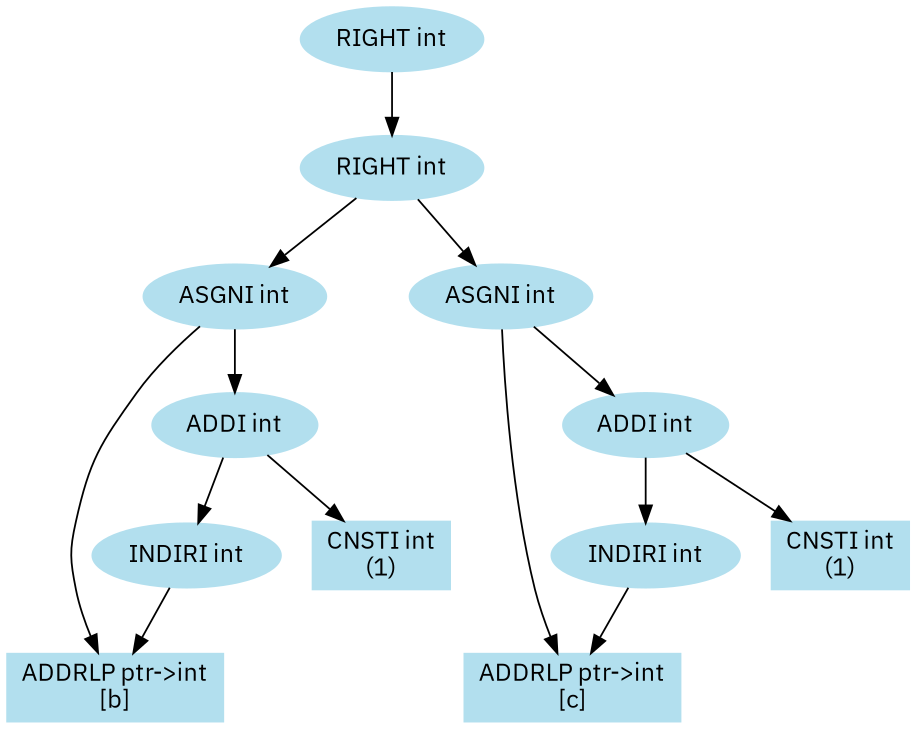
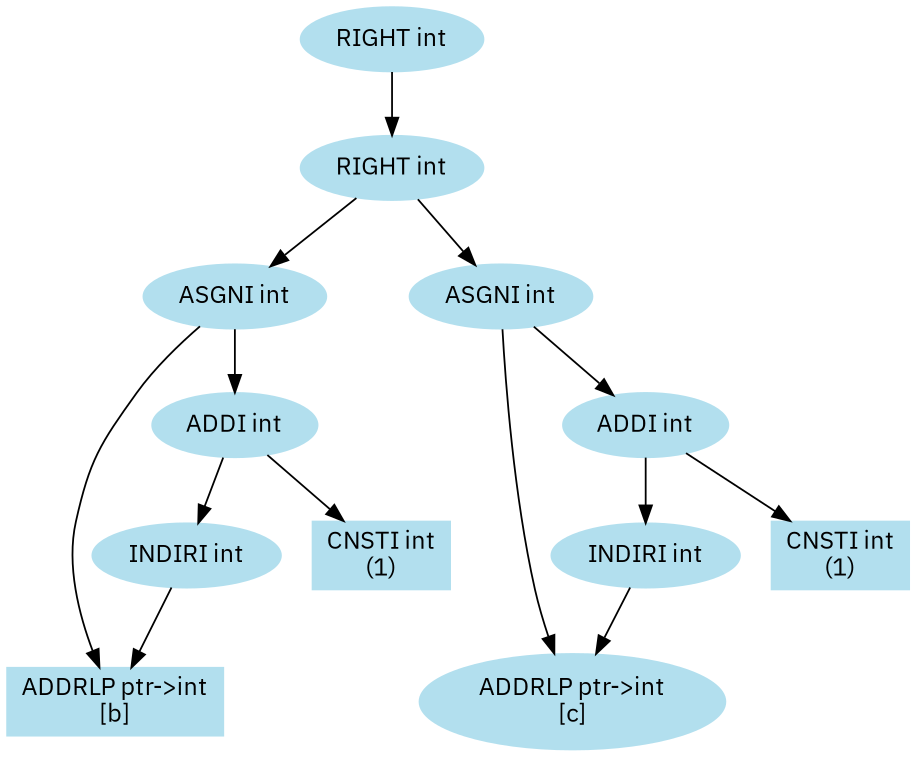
(572, 688) -> (572, 702)
